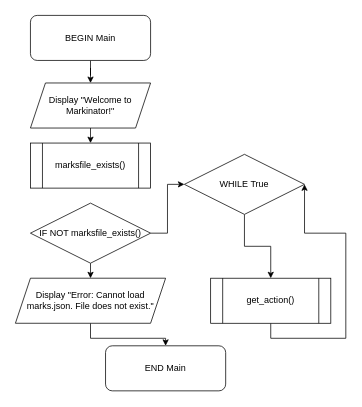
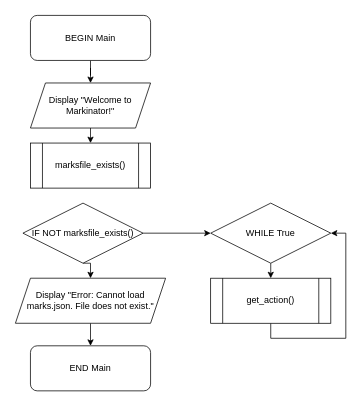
(244, 184) -> (270, 233)
(90, 233) -> (83, 233)
(165, 368) -> (90, 368)
